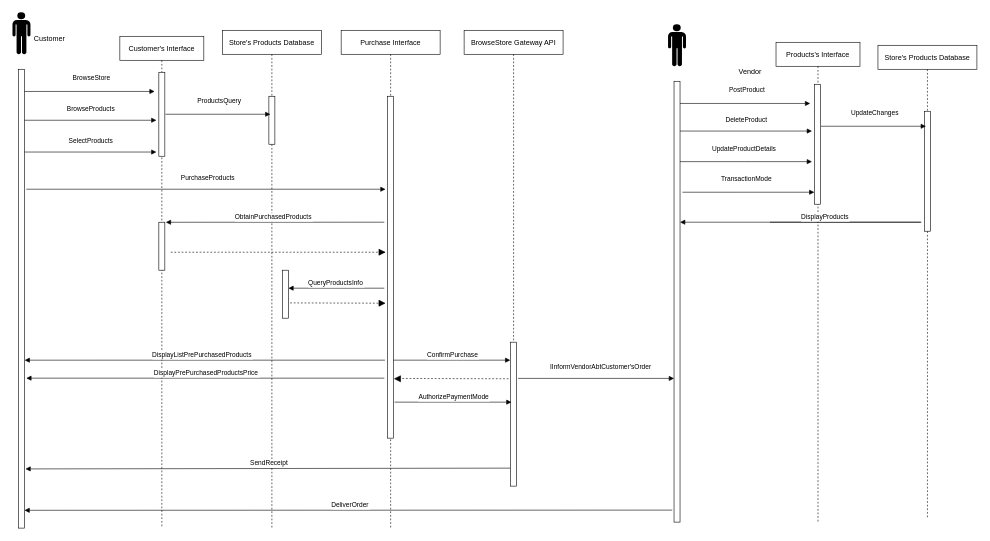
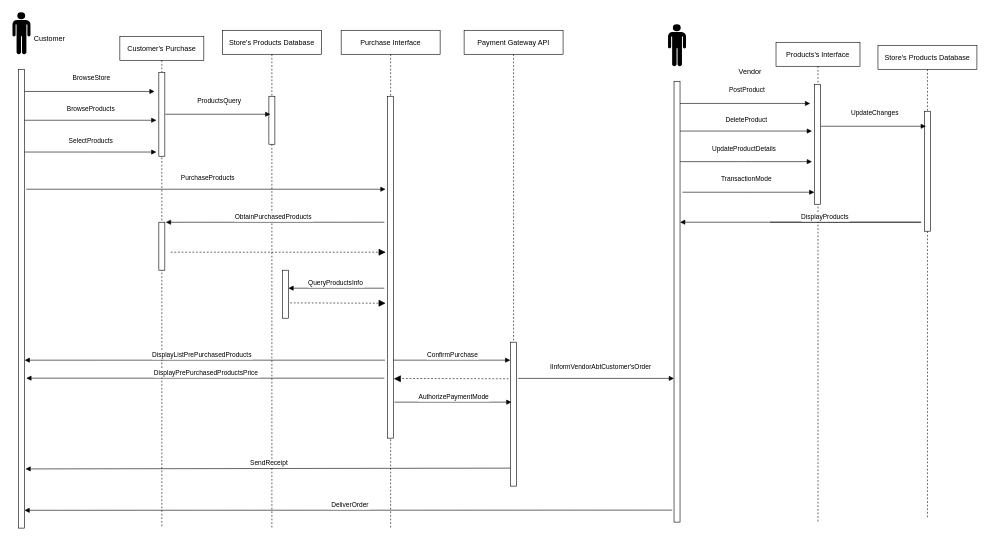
(513, 43) -> (513, 43)
(161, 49) -> (161, 49)
